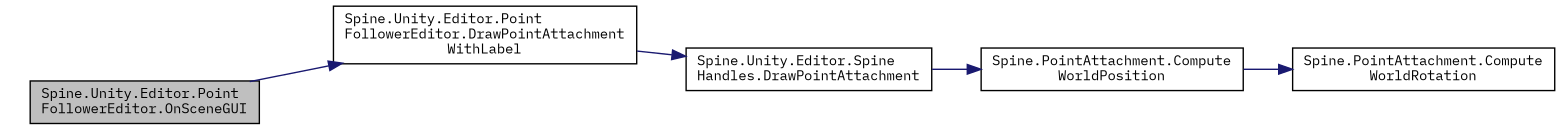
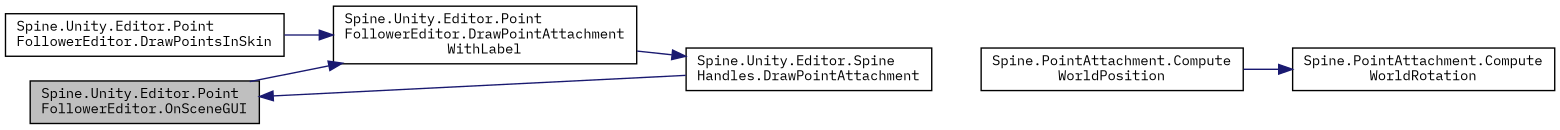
none -> (145, 35)
(950, 69) -> (479, 86)
